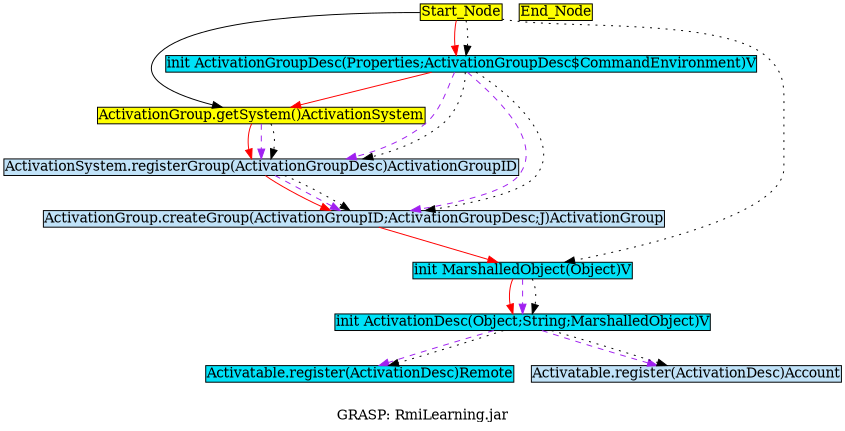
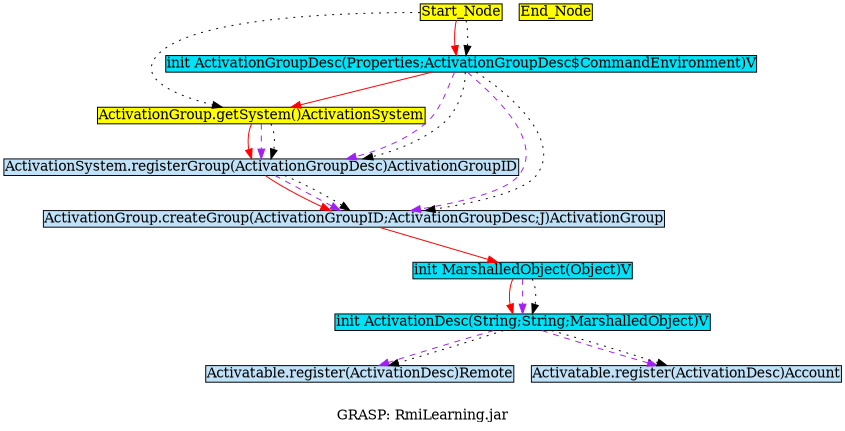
(241, 24) -> (241, 24)
(784, 93) -> none
(523, 322) -> (523, 322)
(360, 374) -> (360, 374)
